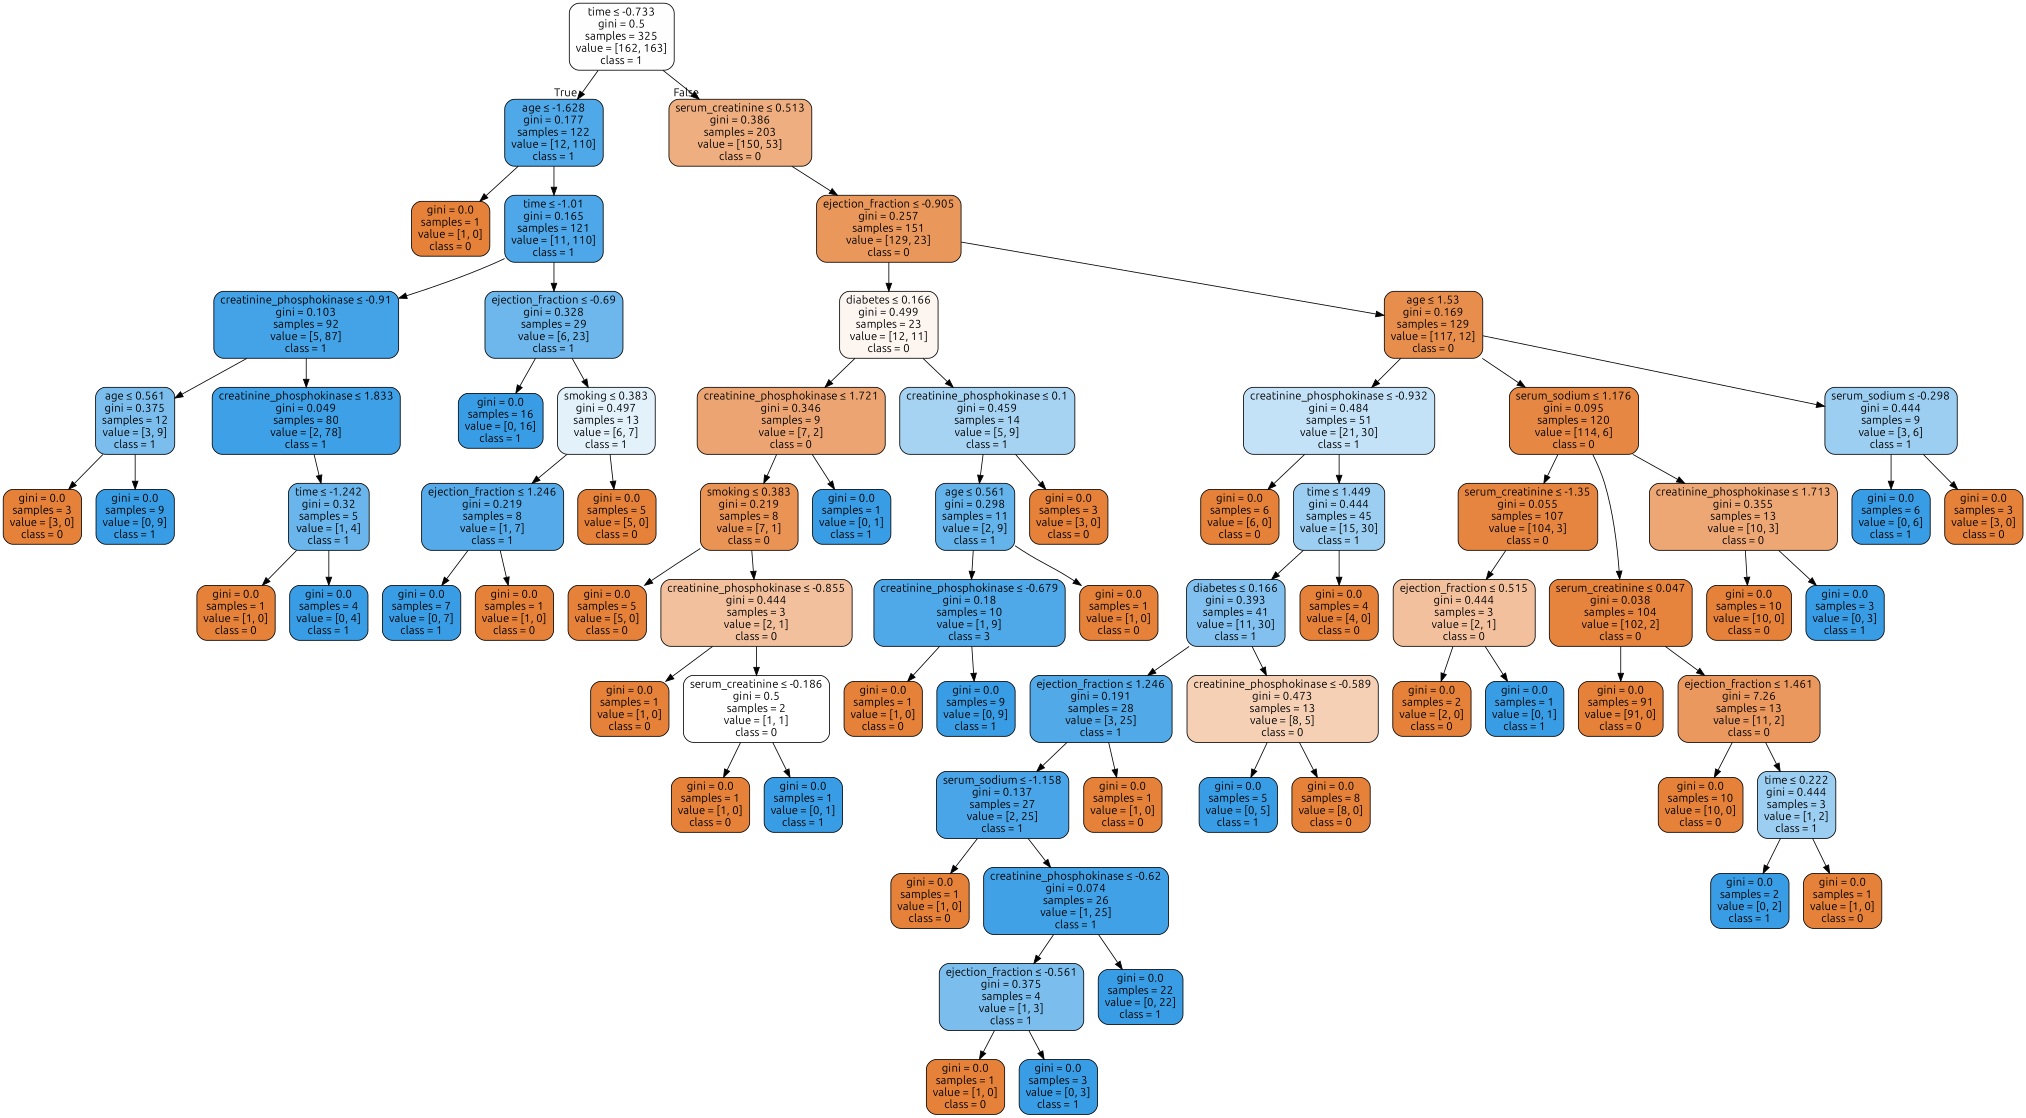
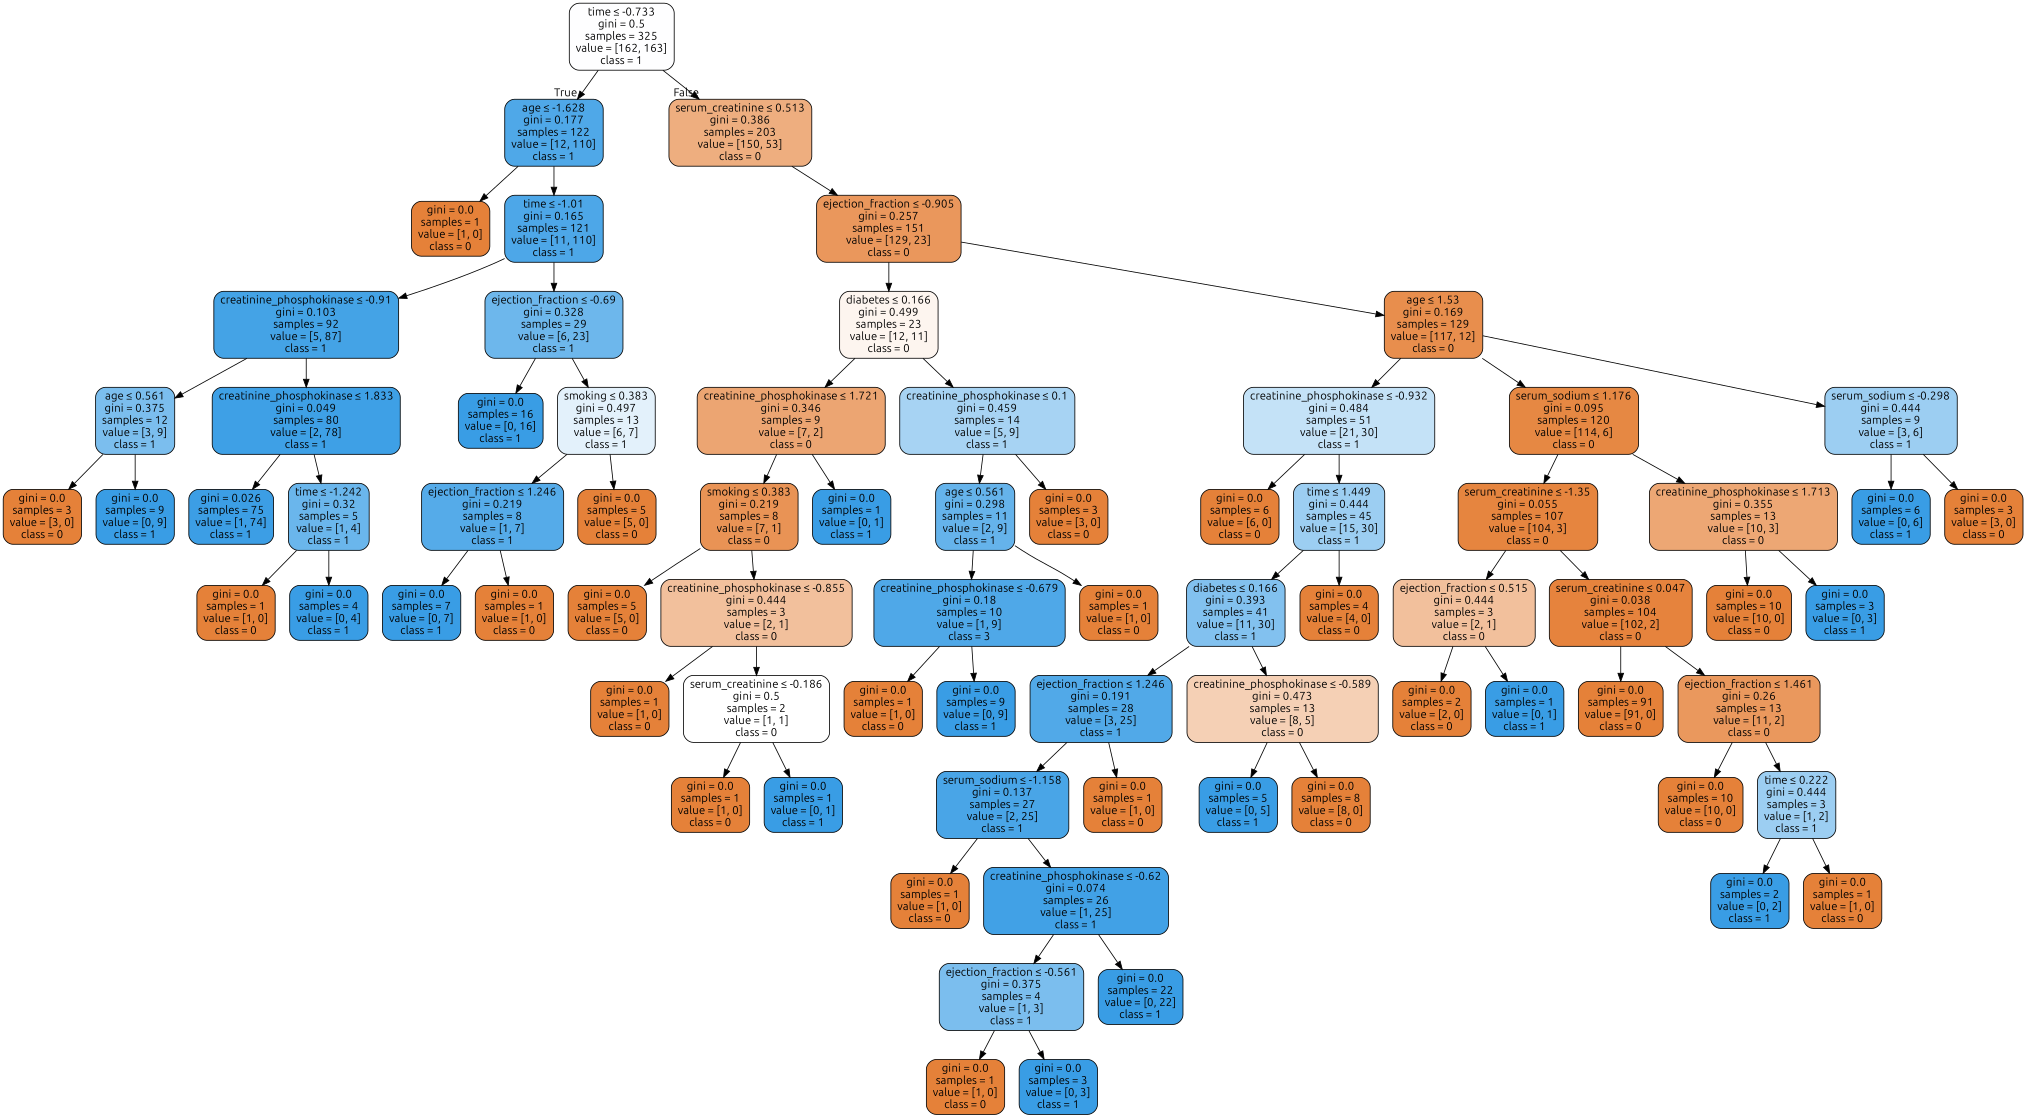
(1611, 511) -> (1572, 562)
none -> (231, 517)
(1749, 696) -> (1749, 696)
